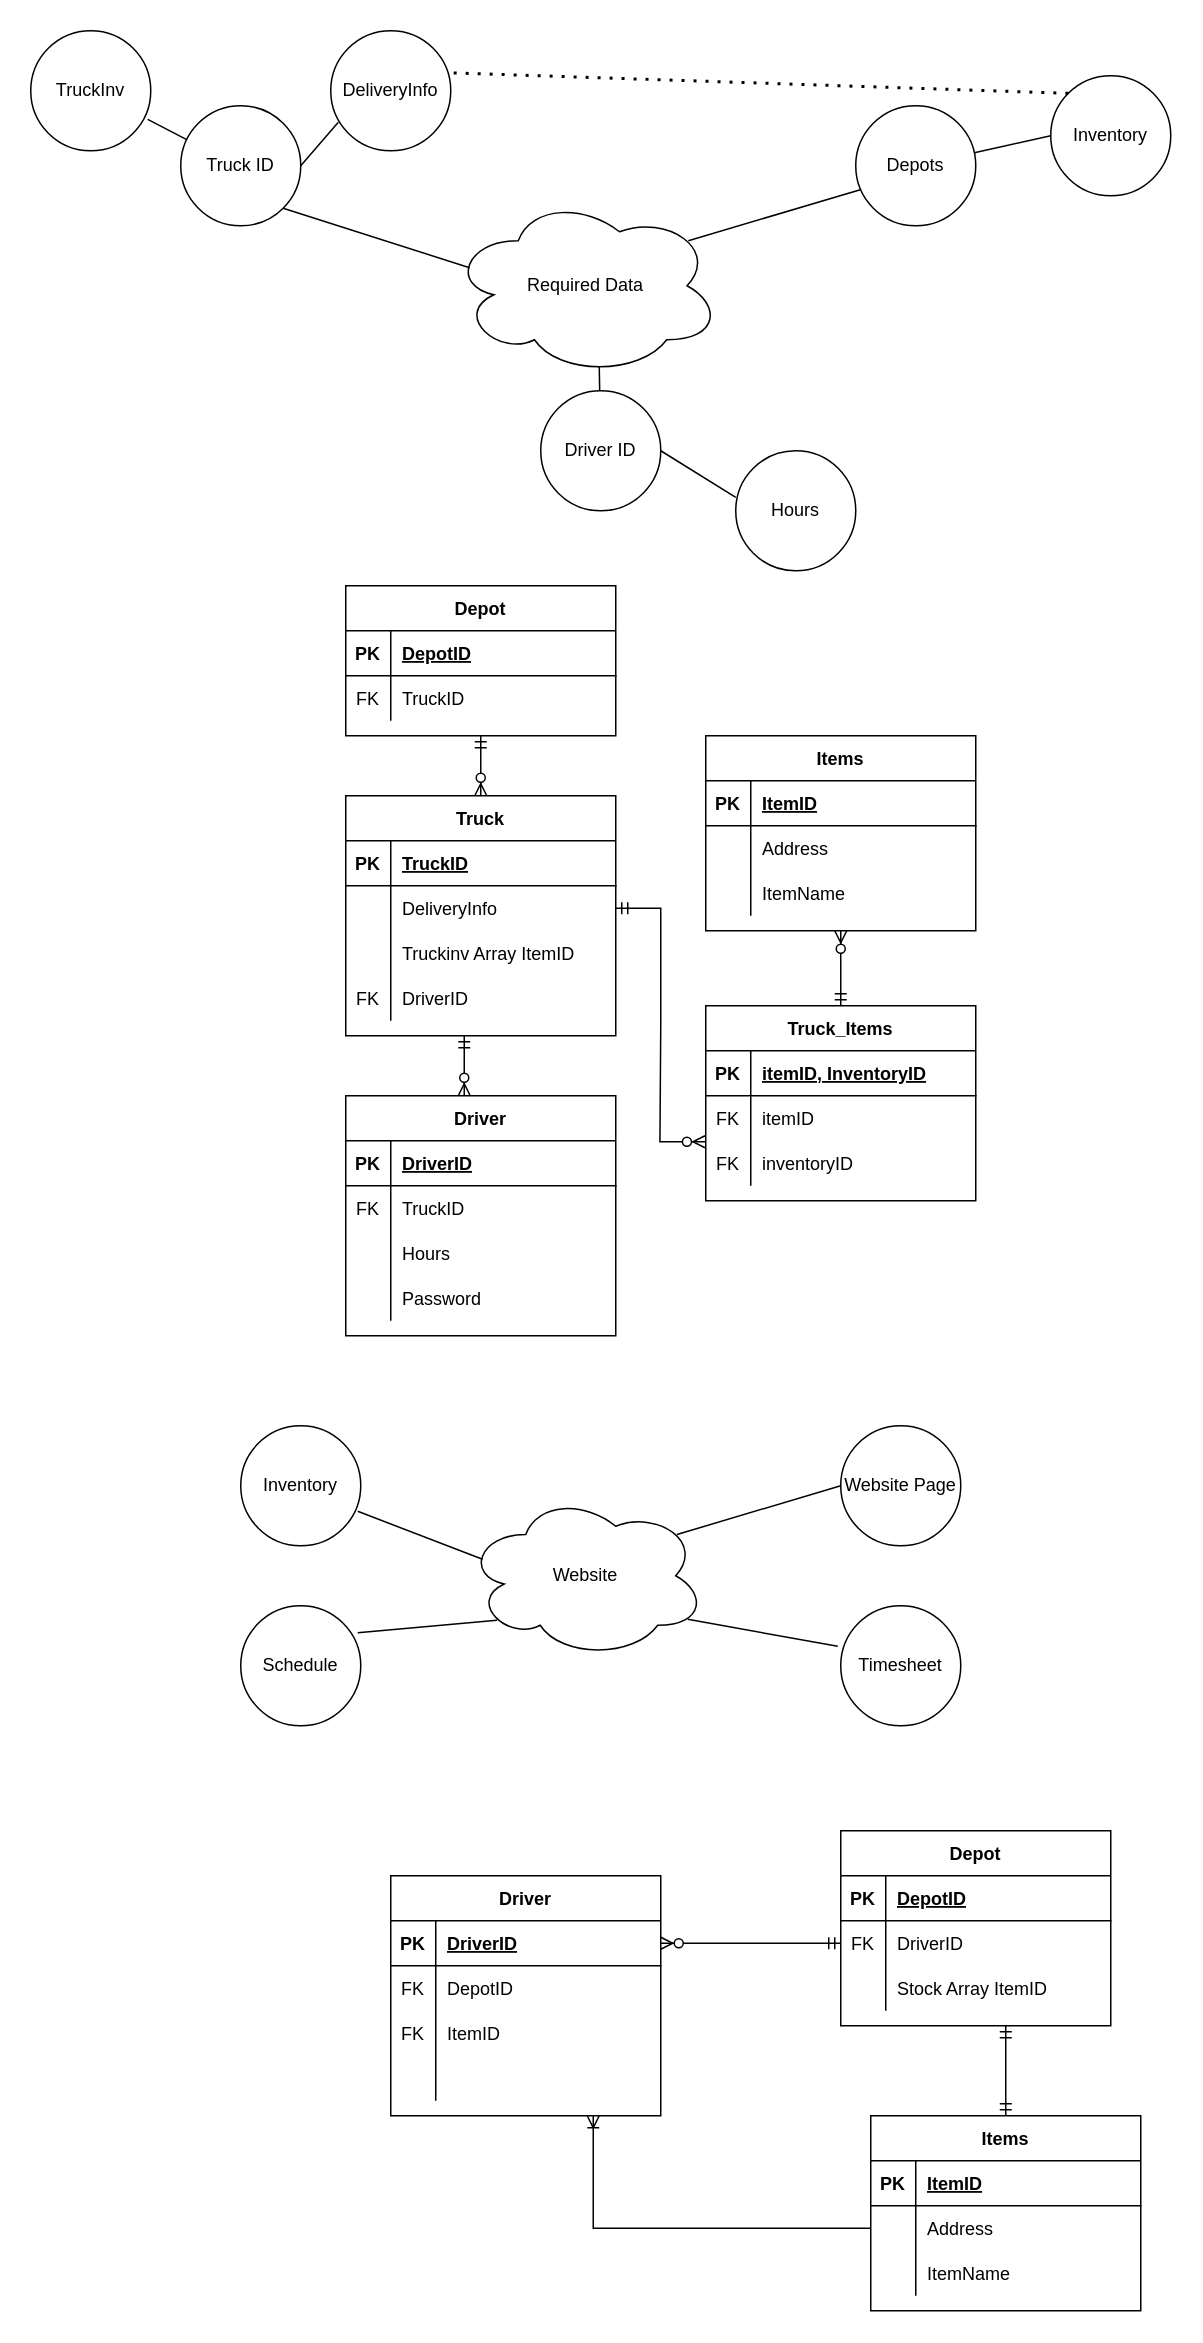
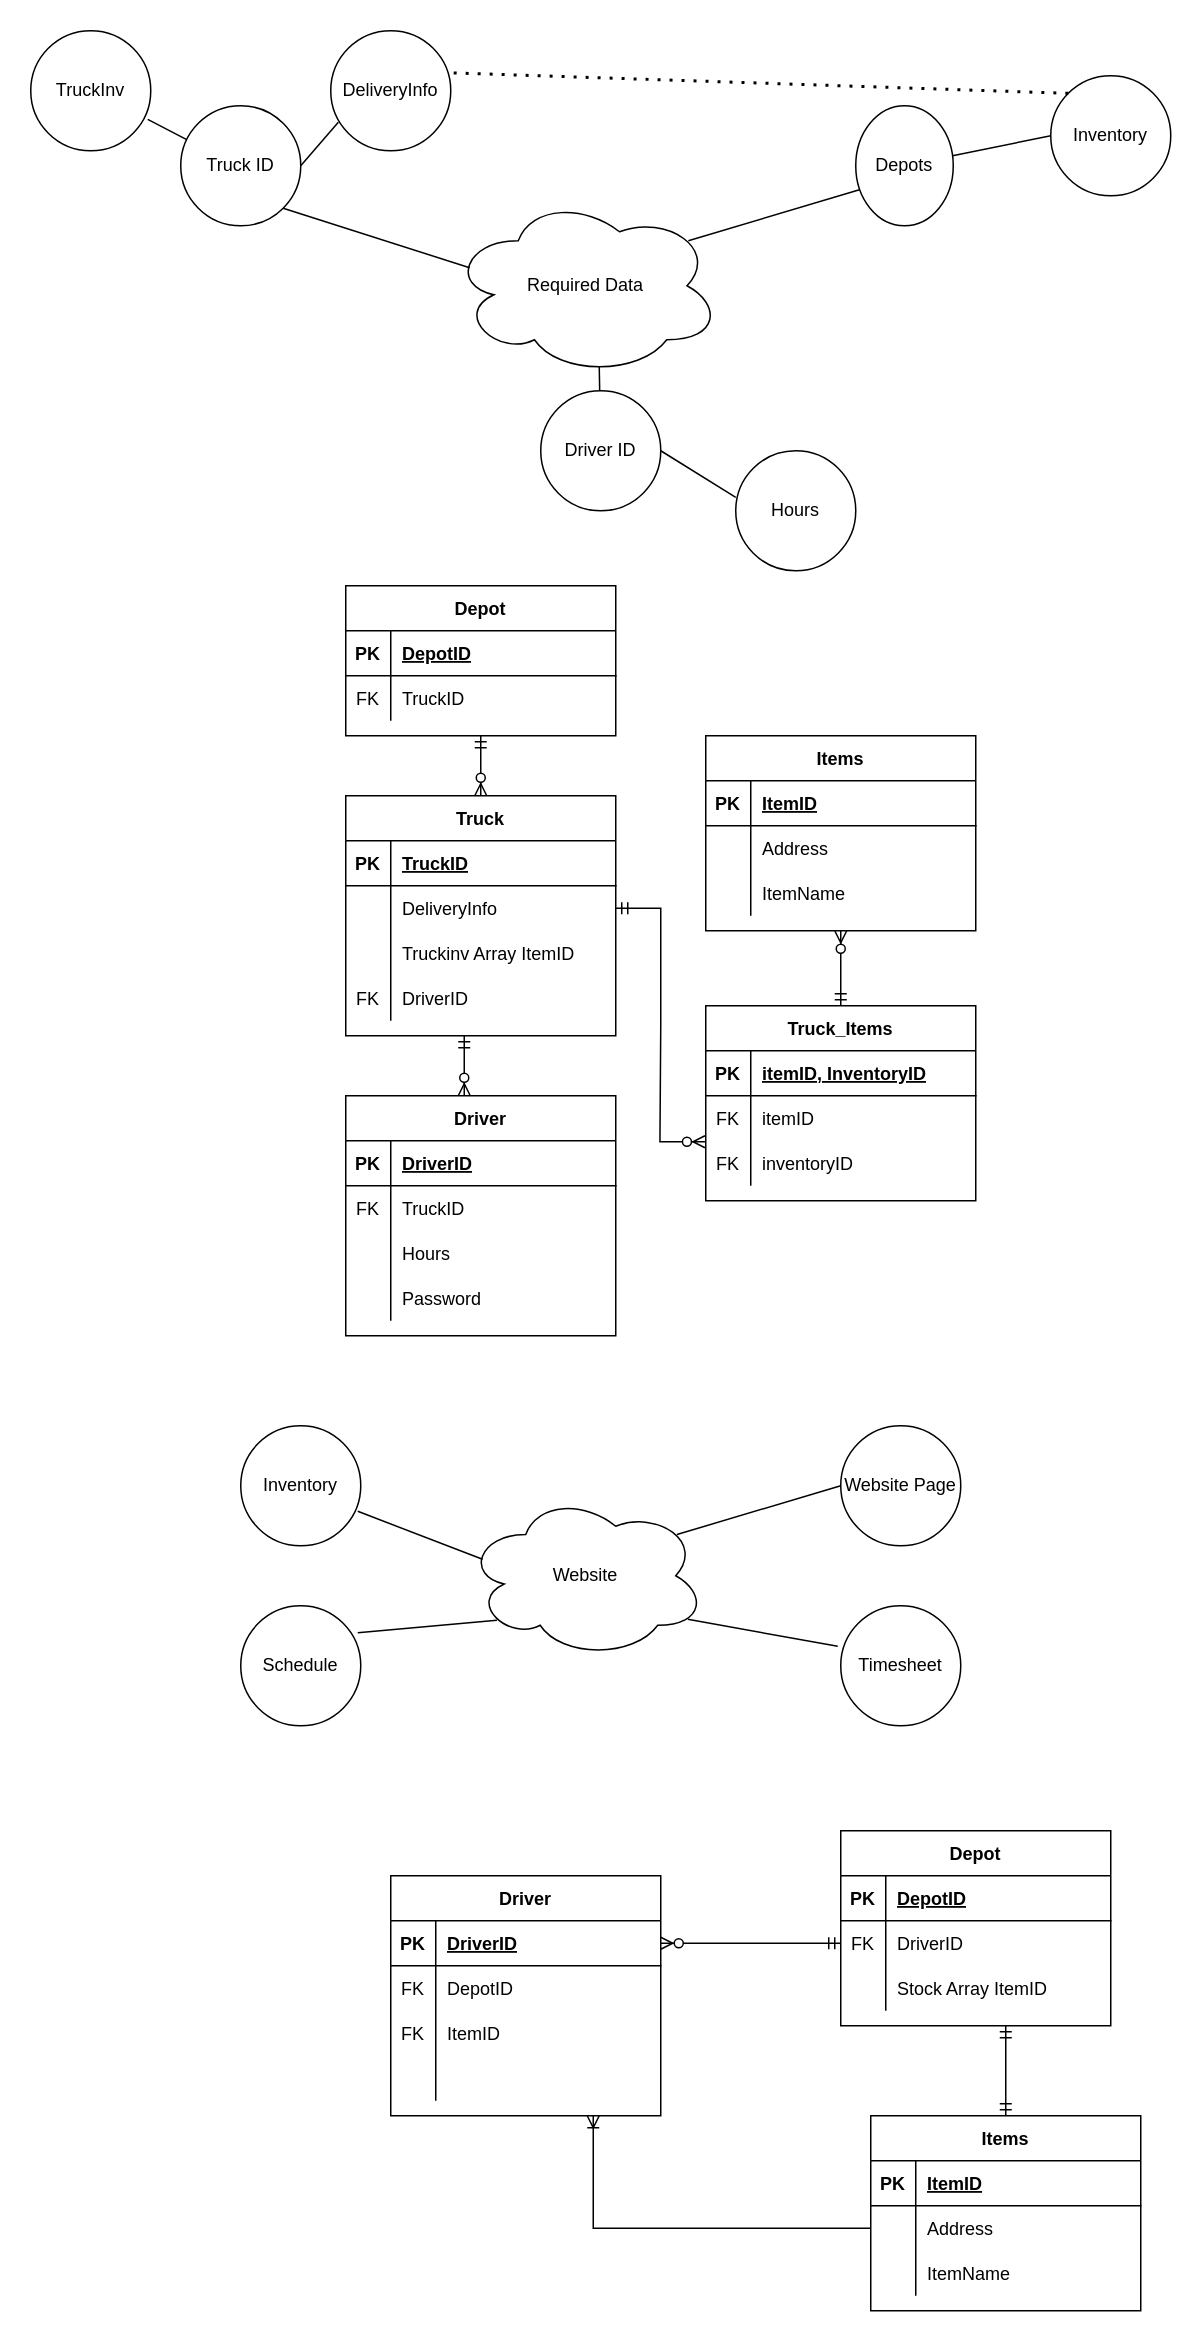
(916, 166) -> (905, 166)
